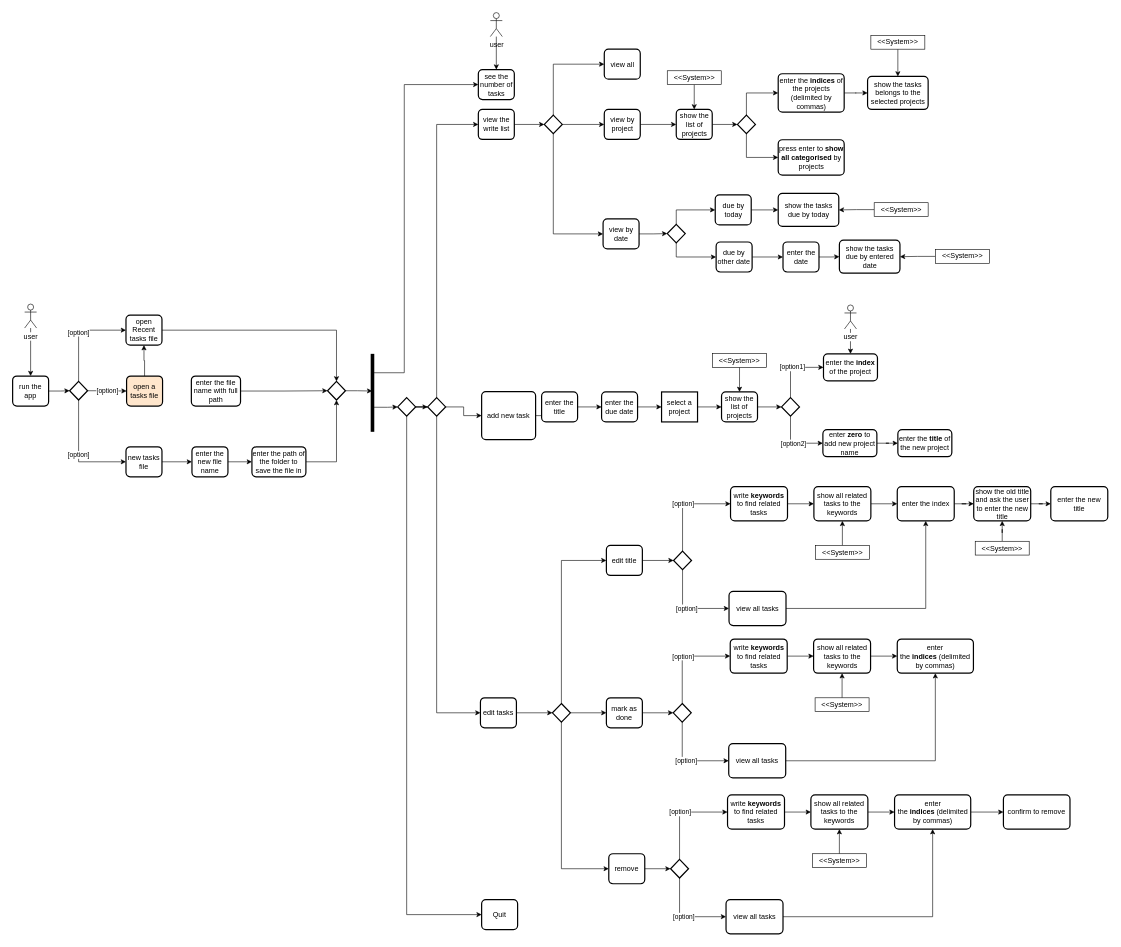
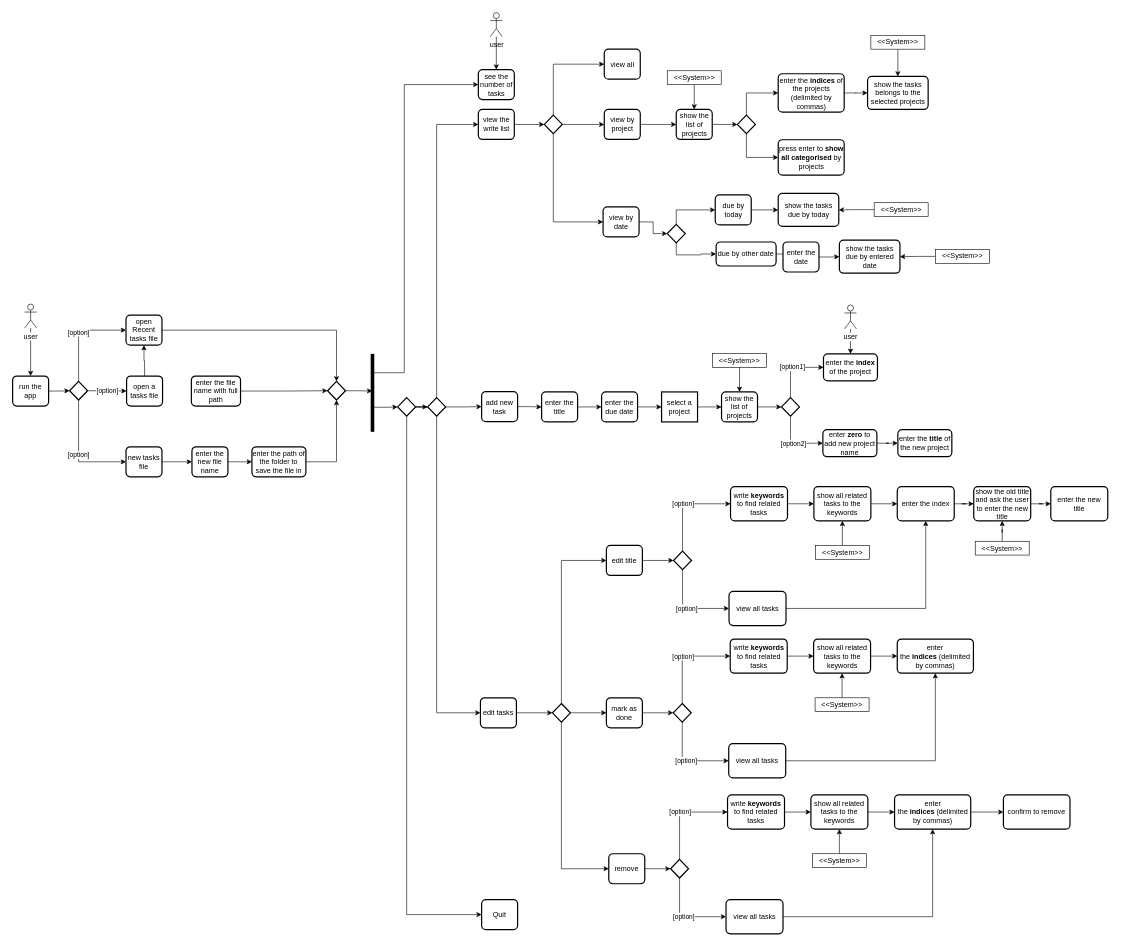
(621, 234) -> (621, 222)
(734, 257) -> (746, 254)
(144, 391) -> (144, 391)
(509, 416) -> (500, 407)
